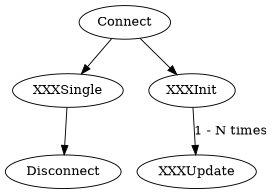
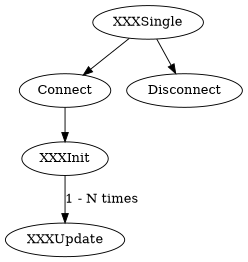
(100, 53) -> (110, 54)
